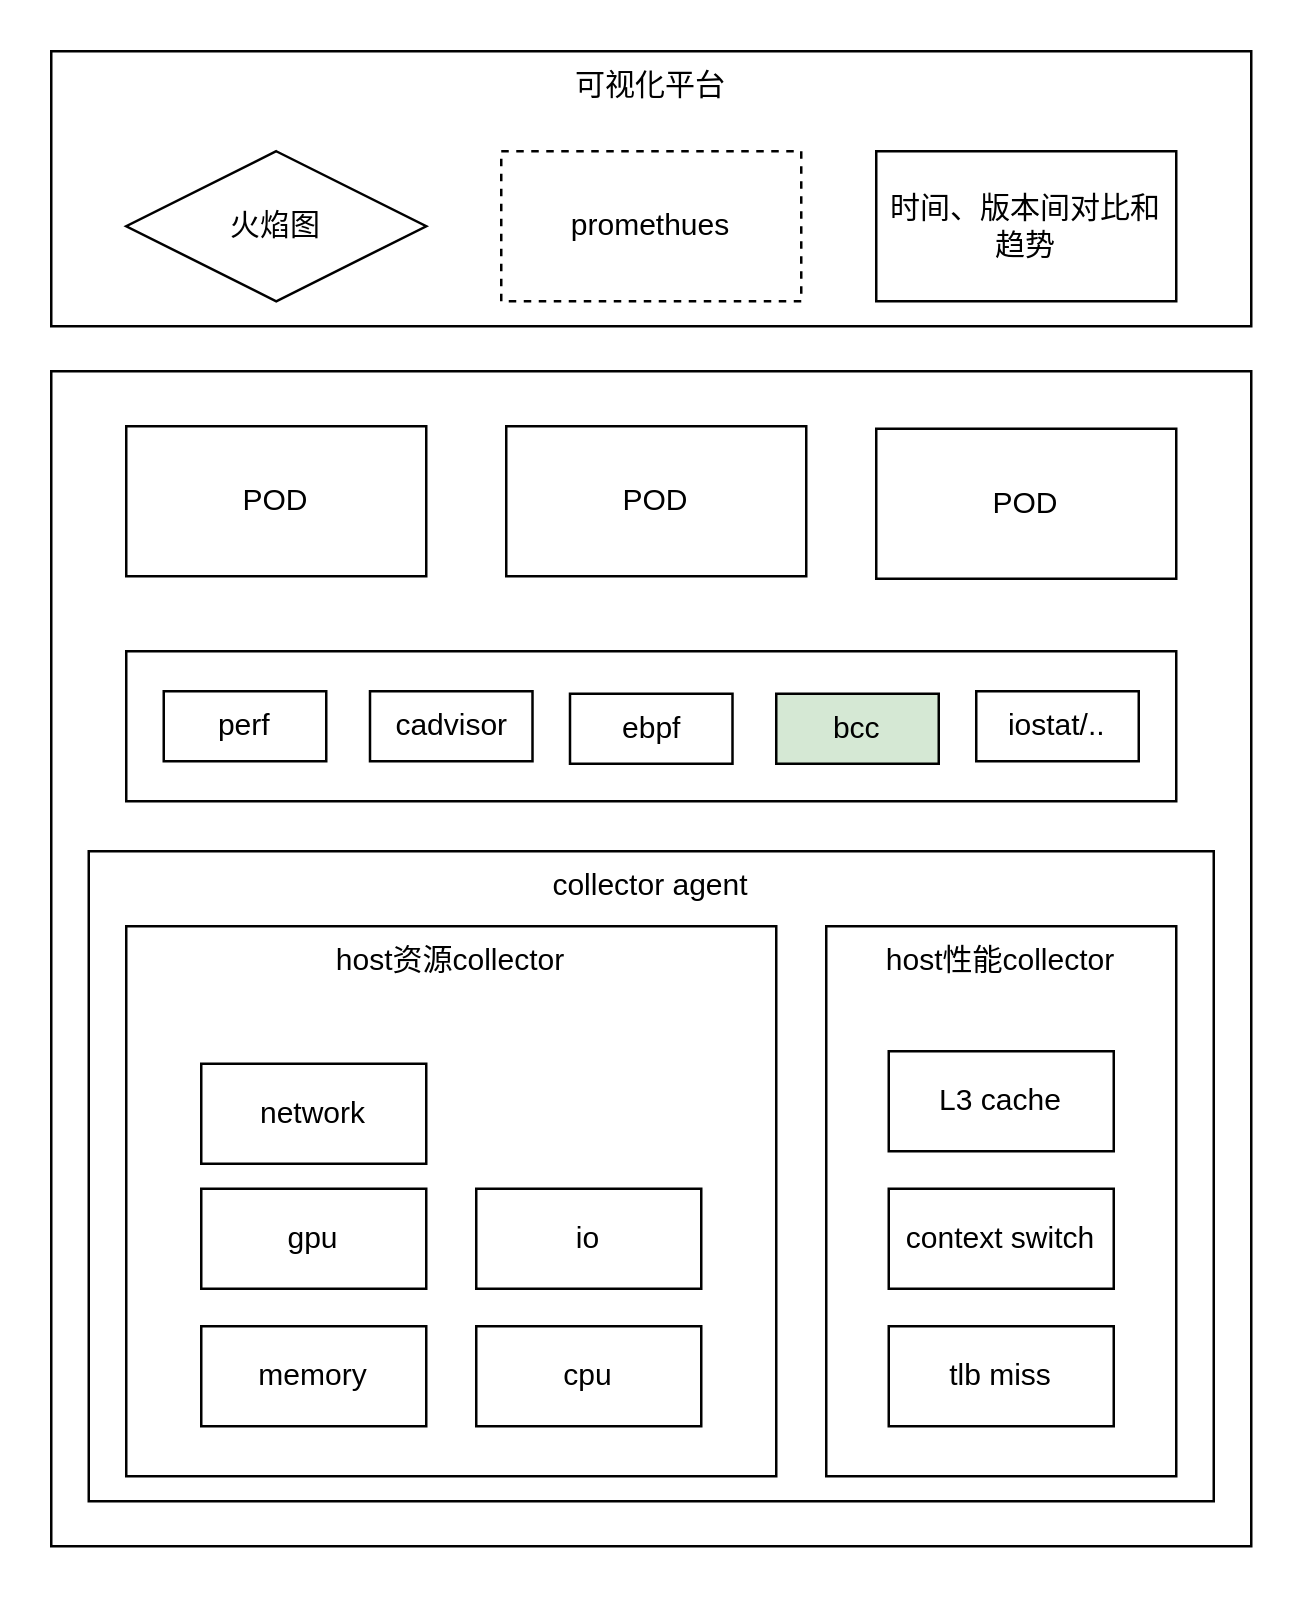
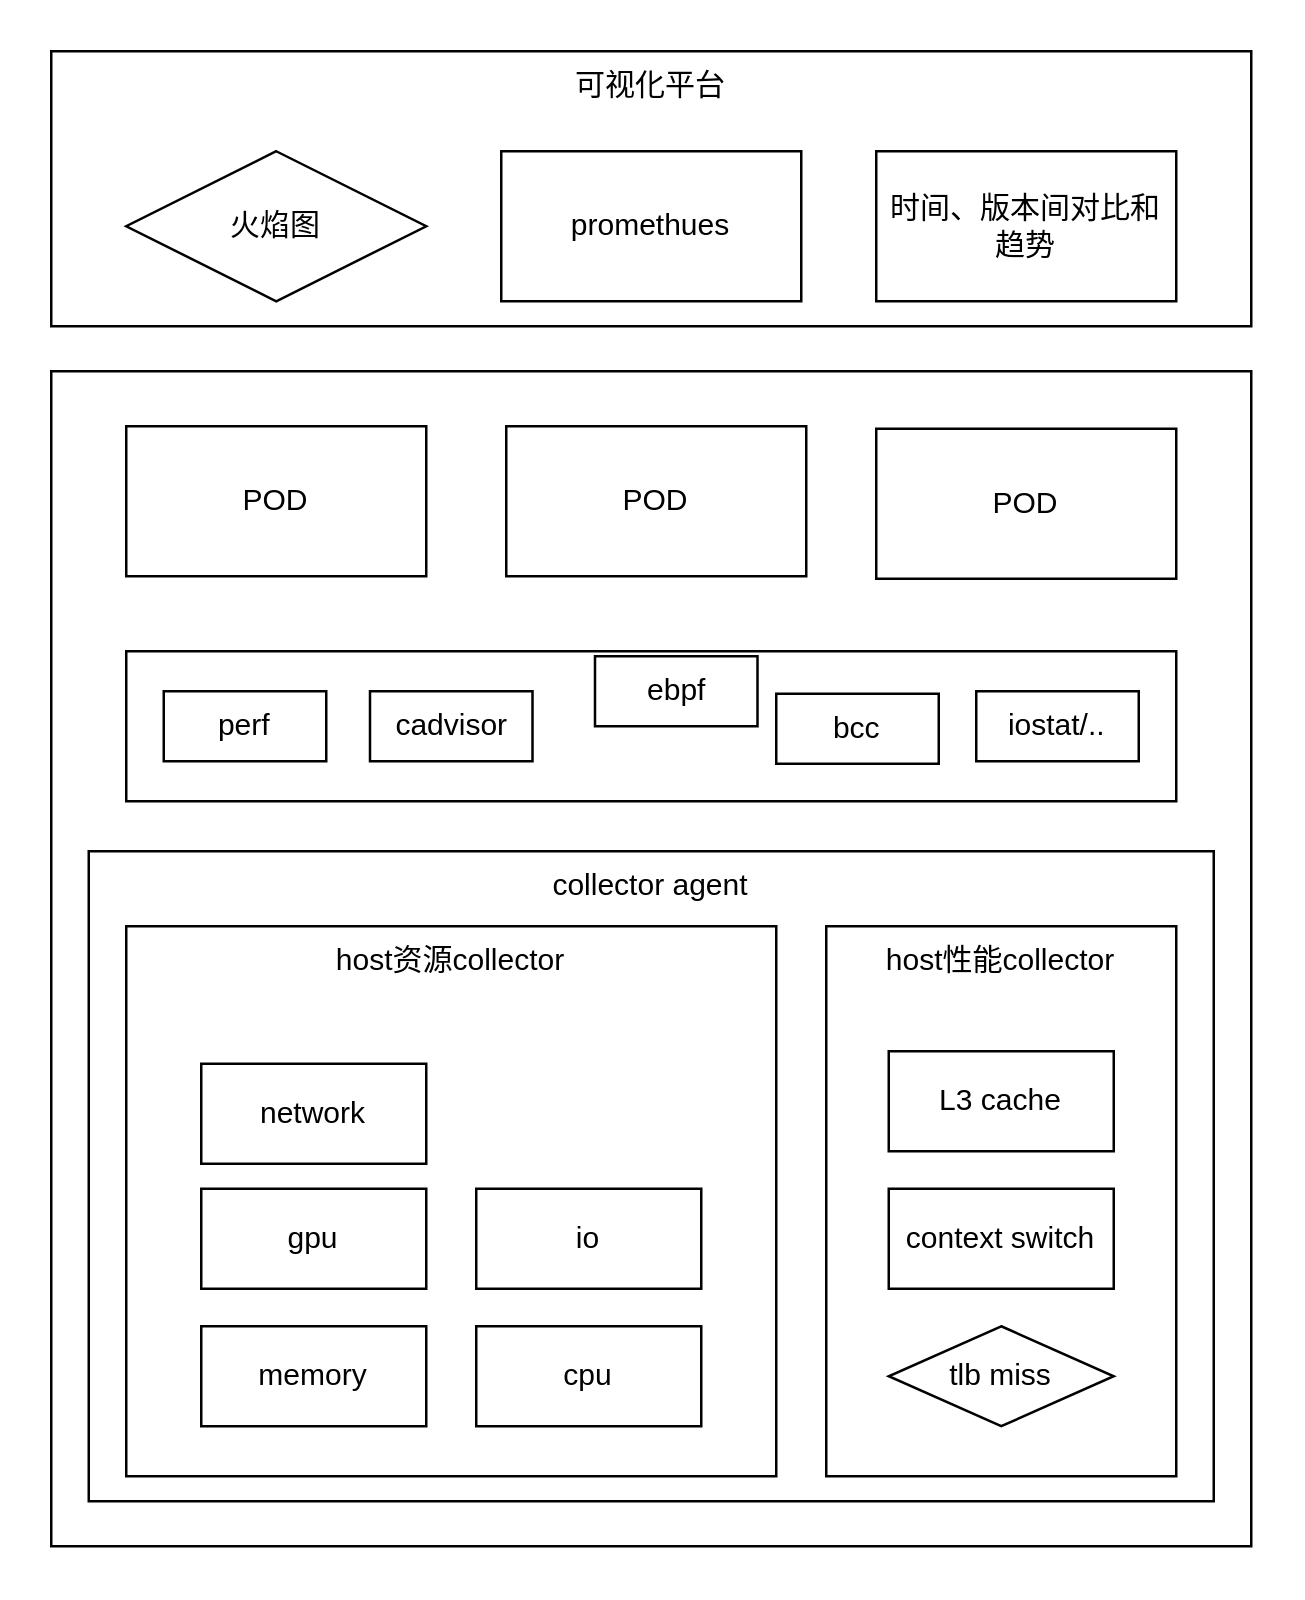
(651, 226) -> (651, 226)
(651, 729) -> (676, 691)
(858, 729) -> (858, 729)
(1001, 1376) -> (1001, 1376)
